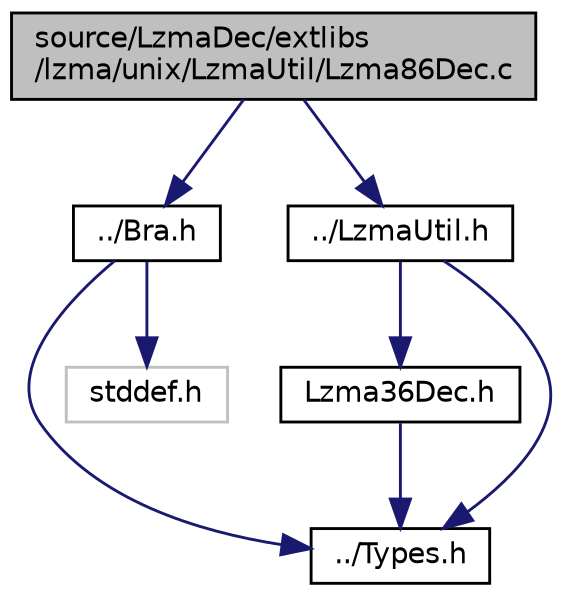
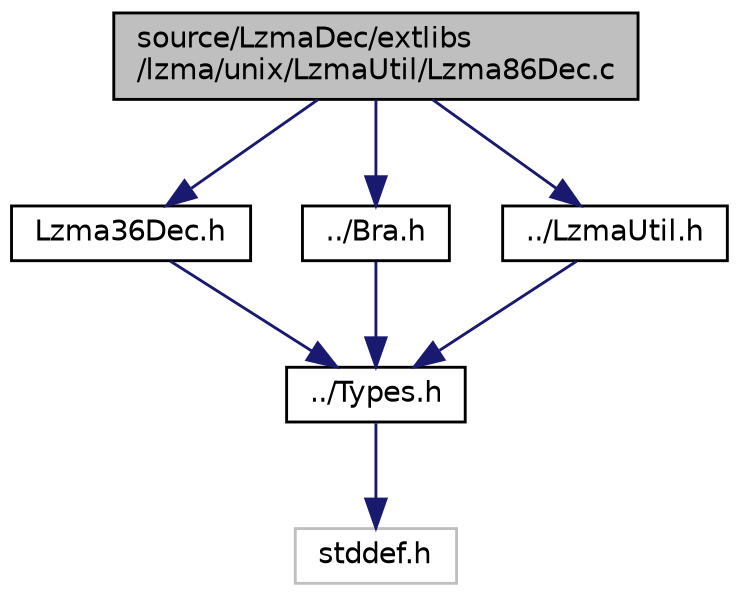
(147, 299) -> (376, 461)
(400, 299) -> (255, 144)
